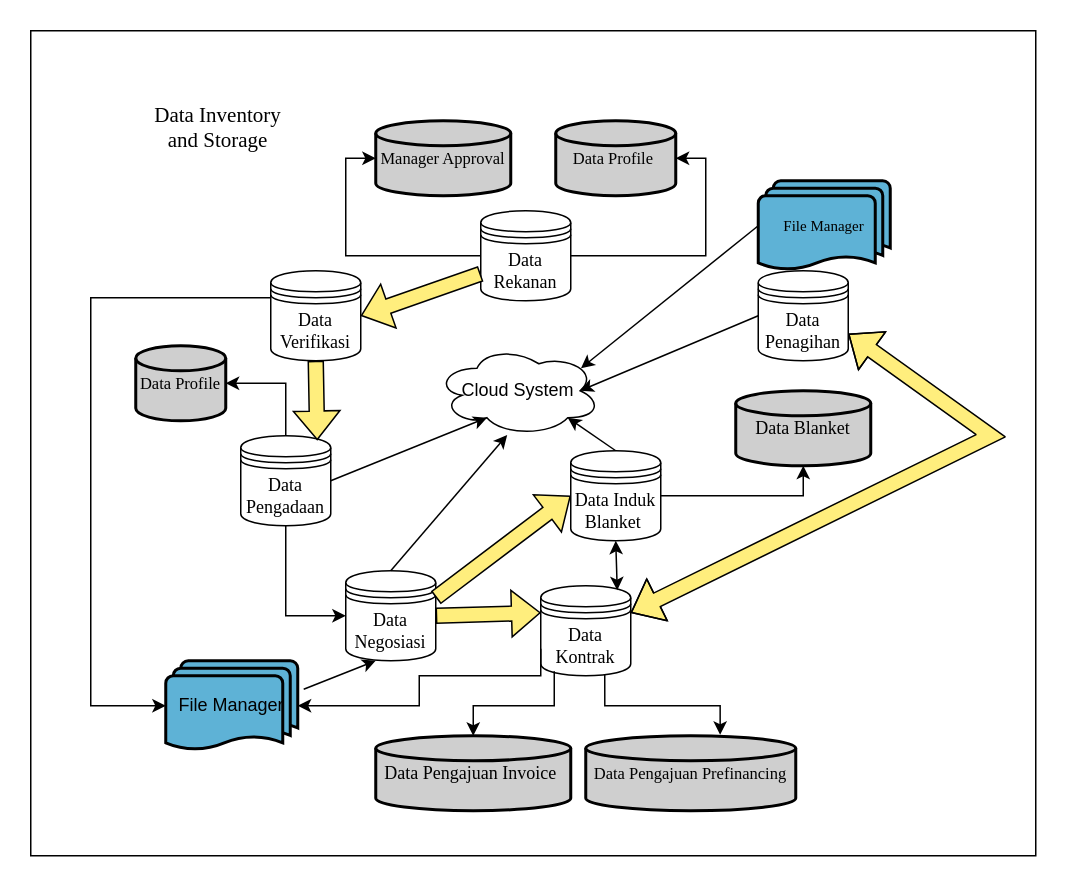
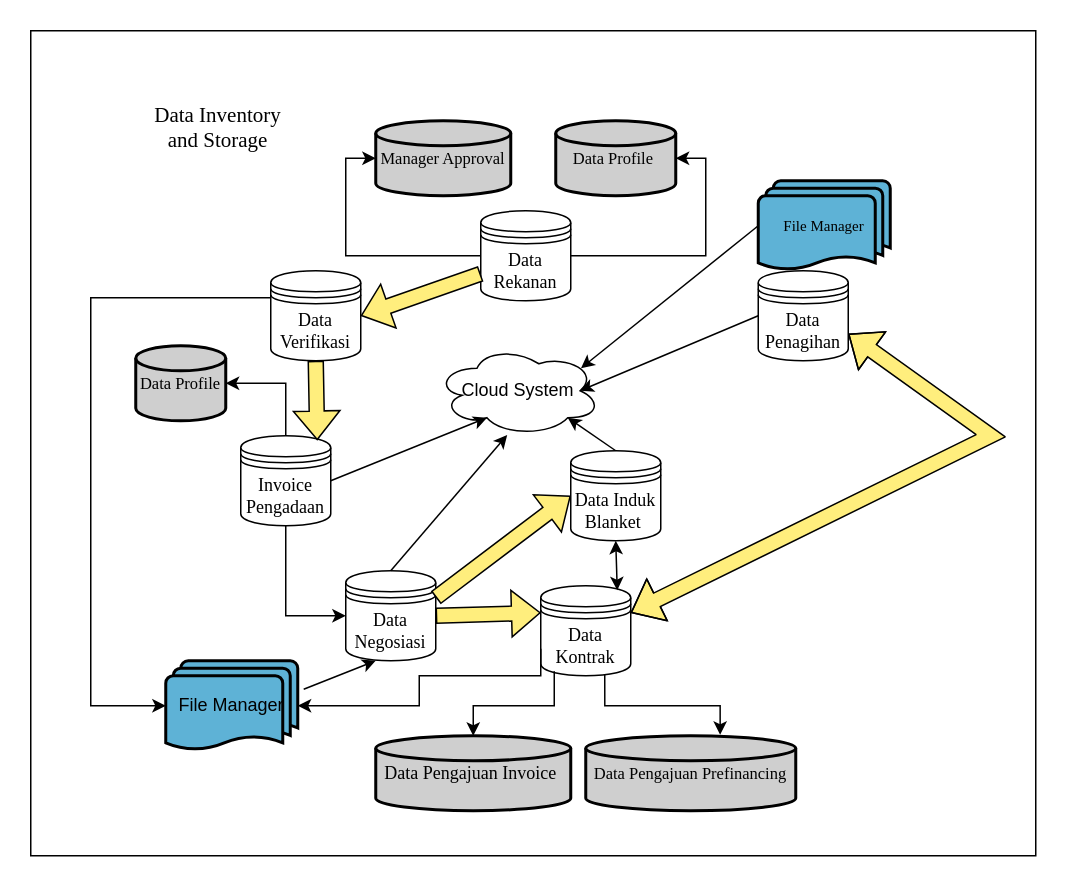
(803, 428) -> none
(286, 496) -> (286, 496)
(742, 496) -> none
